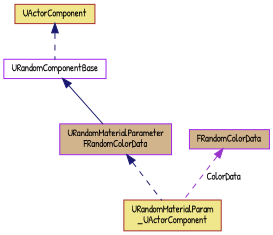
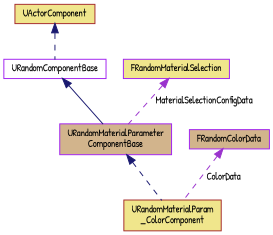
none -> (176, 69)
(116, 139) -> (116, 139)
(173, 215) -> (173, 215)
